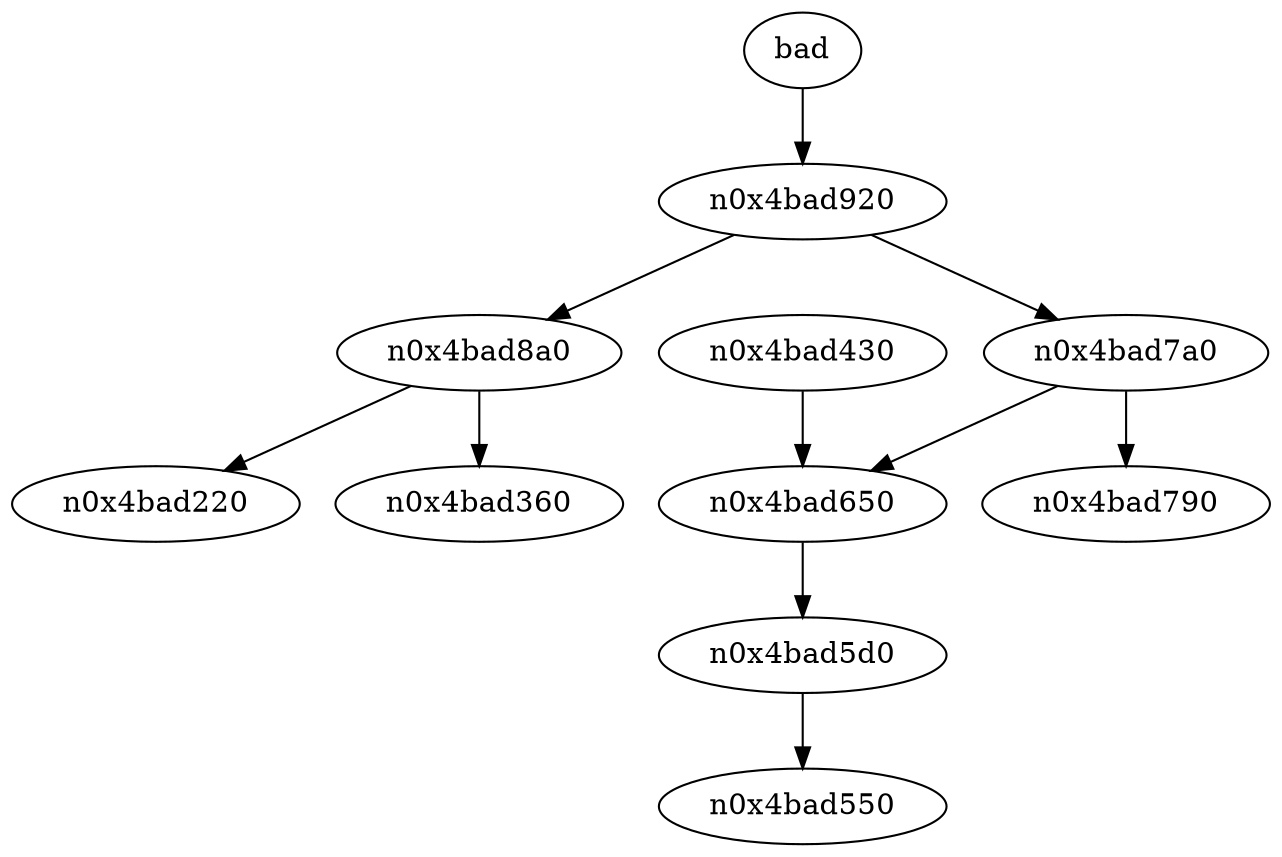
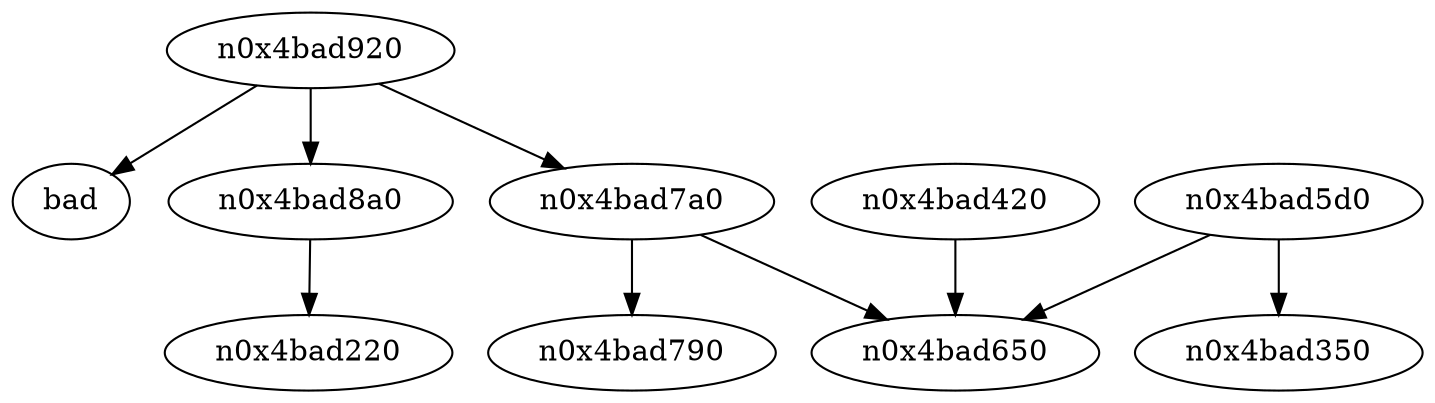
(803, 116) -> (194, 124)
(803, 353) -> (955, 202)
(479, 504) -> none
(803, 569) -> (1127, 273)
(803, 806) -> (1279, 353)
